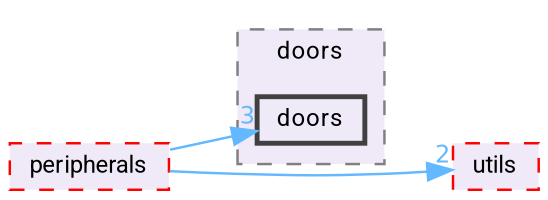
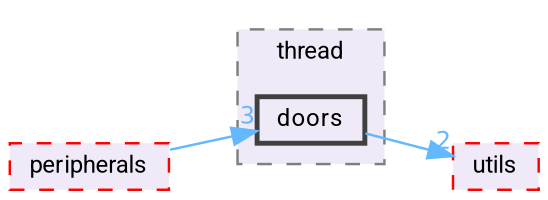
(311, 53) -> (311, 53)
(299, 175) -> (400, 142)
